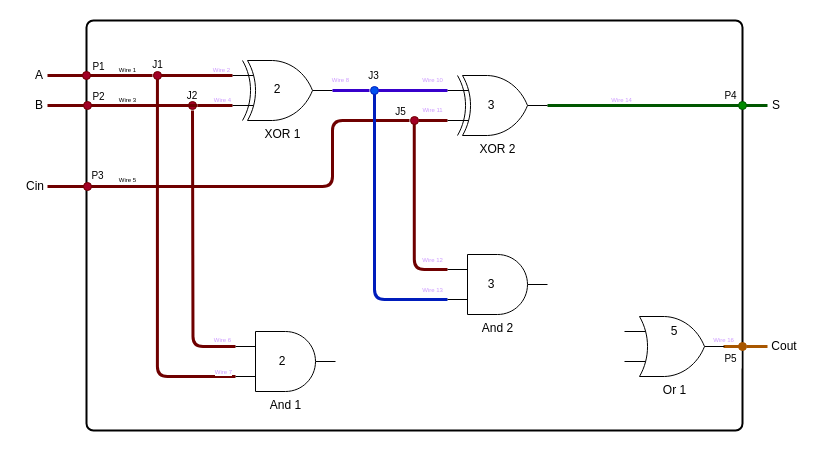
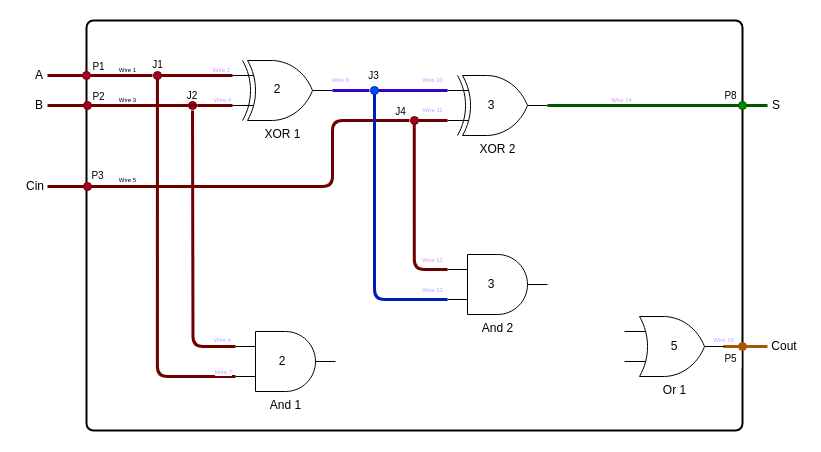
(731, 96) -> (731, 96)
(401, 112) -> (401, 112)
(675, 332) -> (675, 347)
